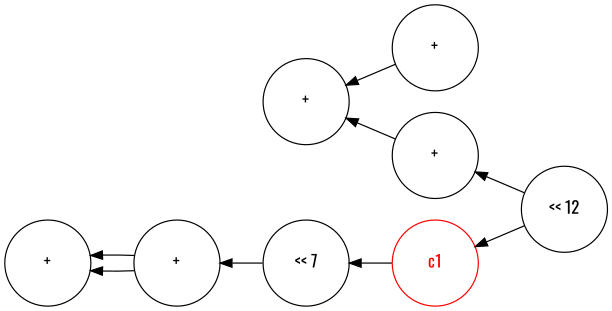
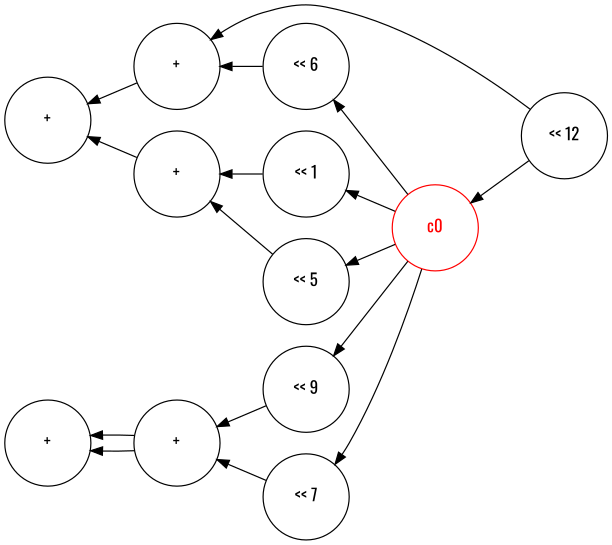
none -> (306, 66)
none -> (306, 174)
(435, 263) -> (435, 228)
none -> (306, 282)
none -> (306, 389)
